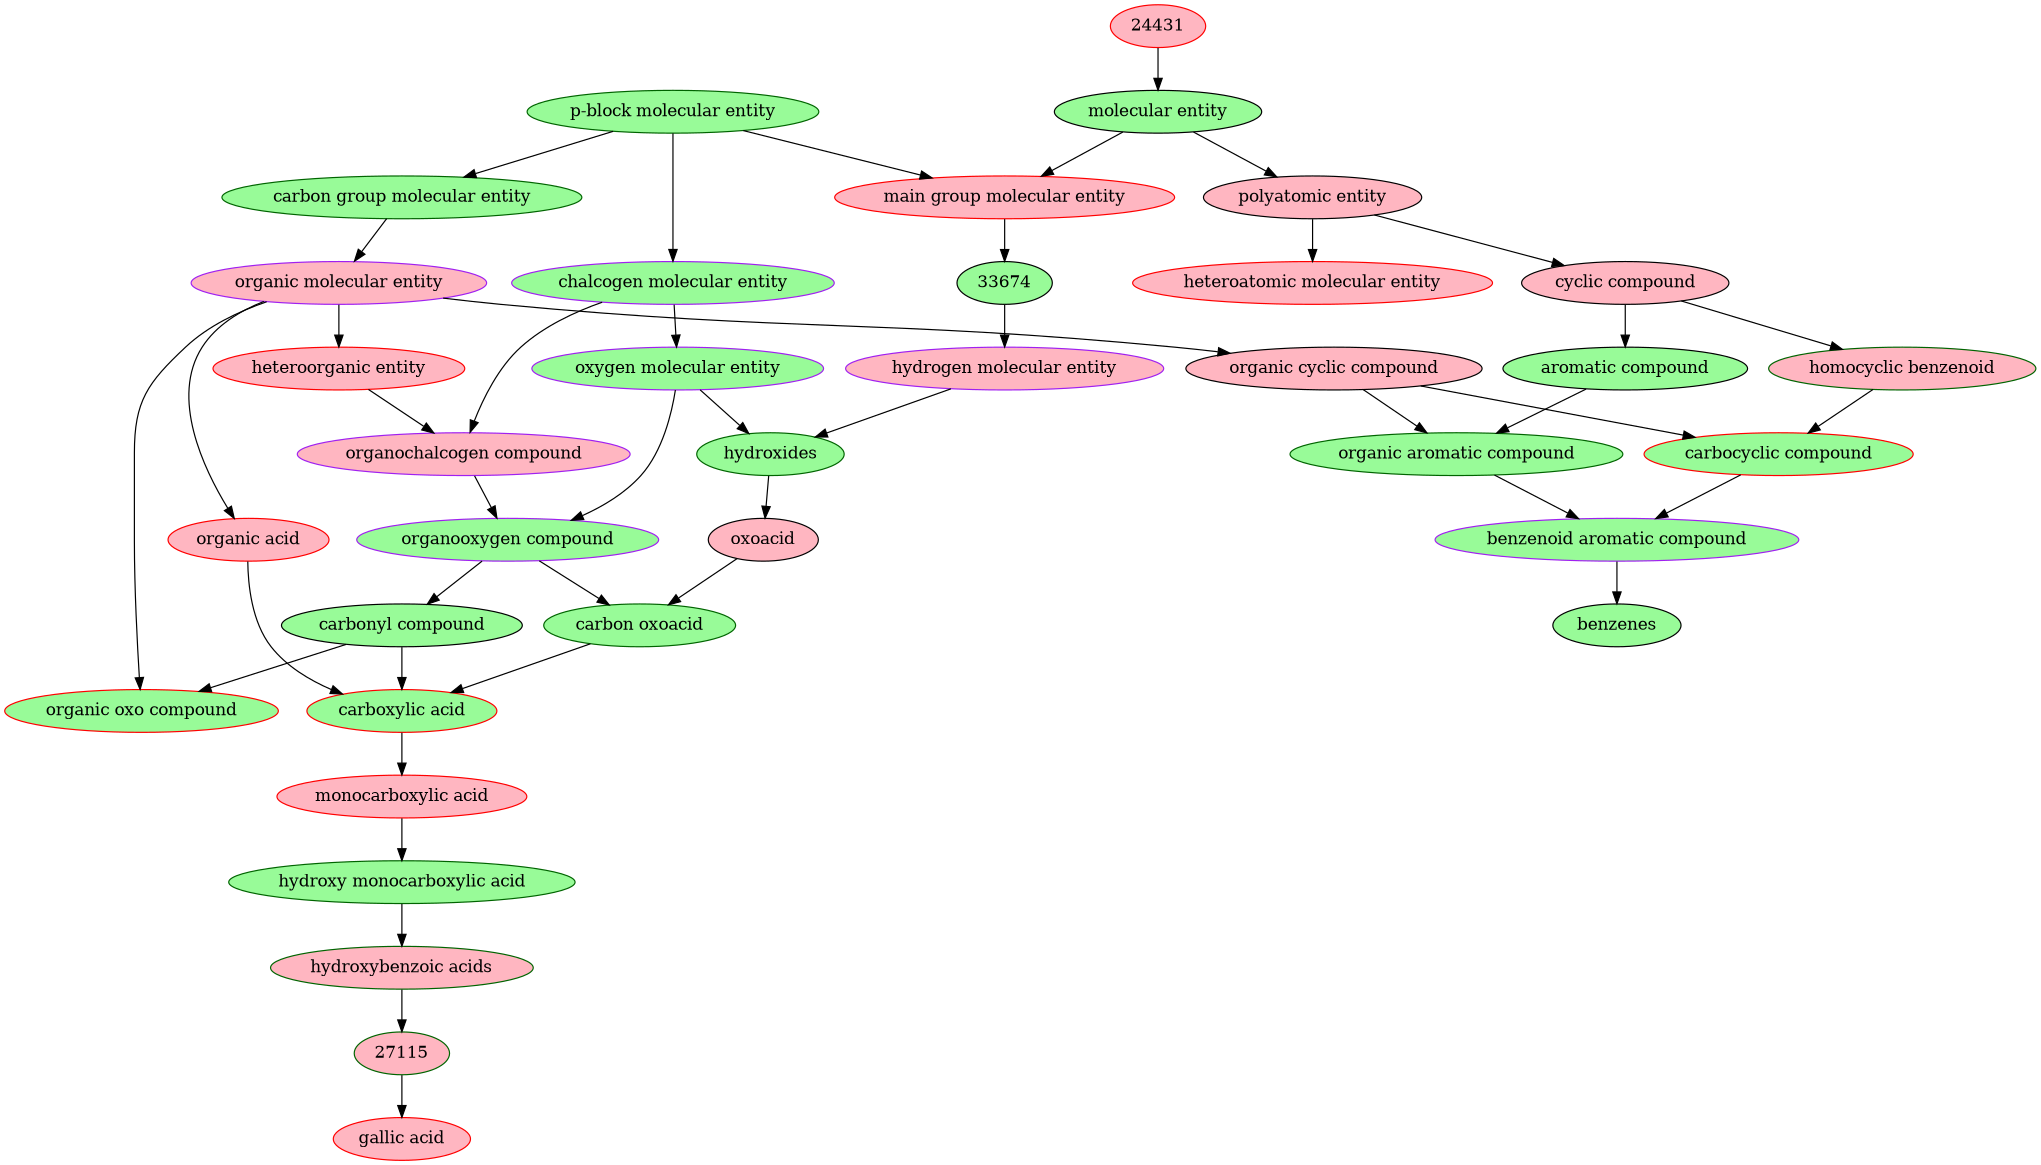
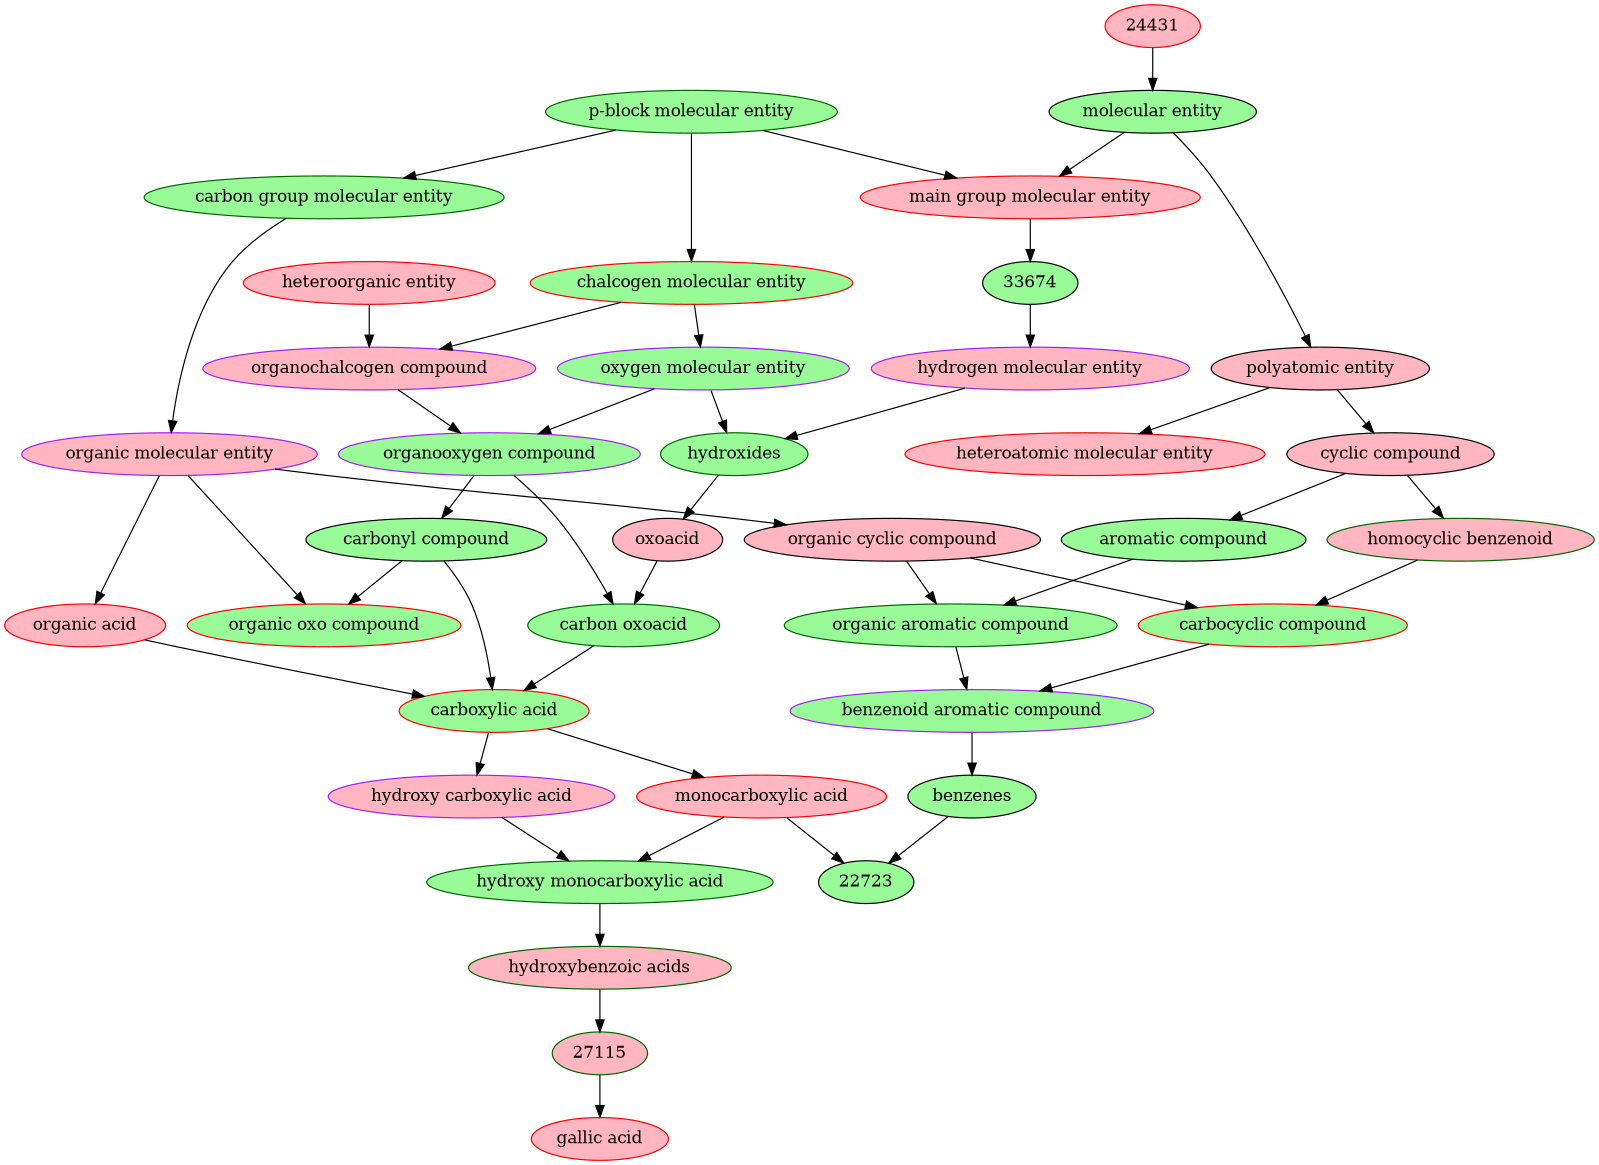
(673, 283) -> (691, 283)
(339, 320) -> none
none -> (472, 797)
none -> (866, 882)
